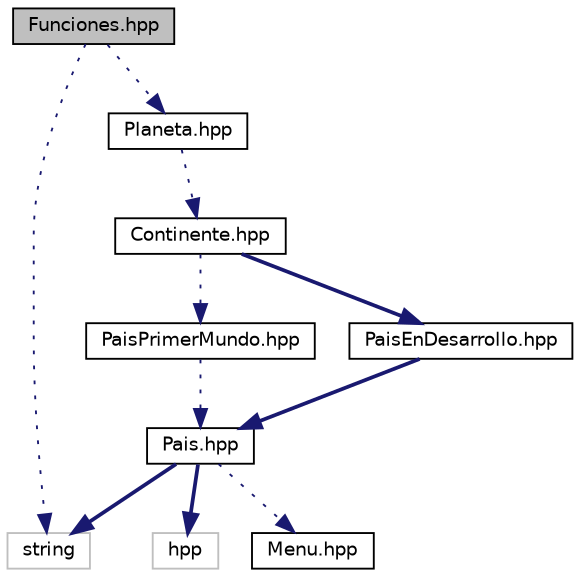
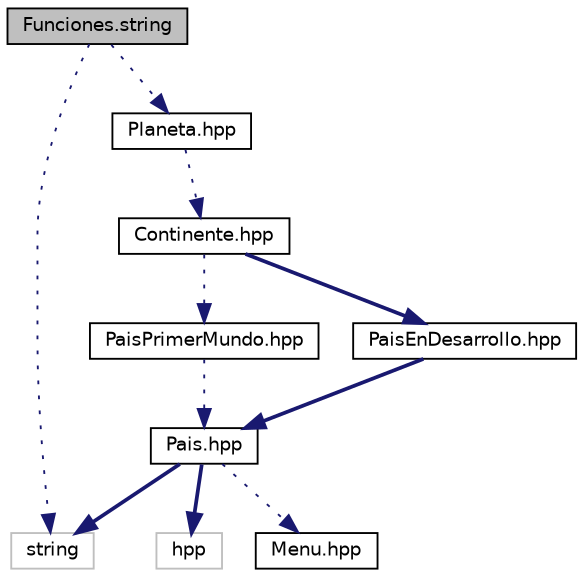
(94, 26) -> (97, 26)
